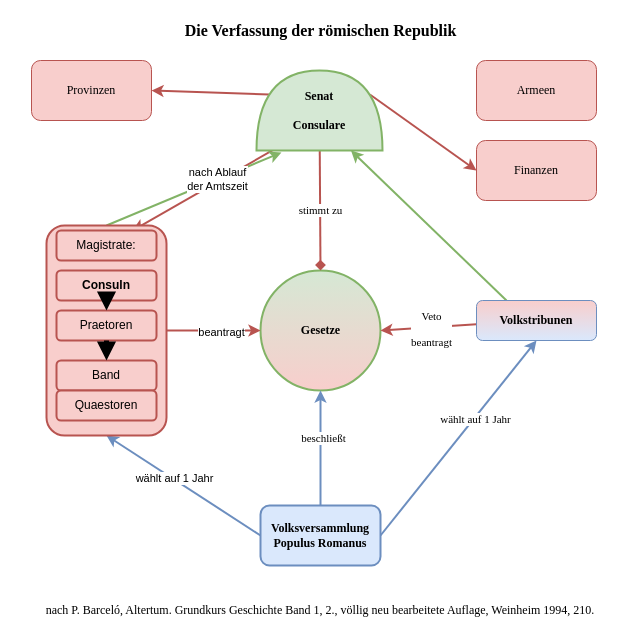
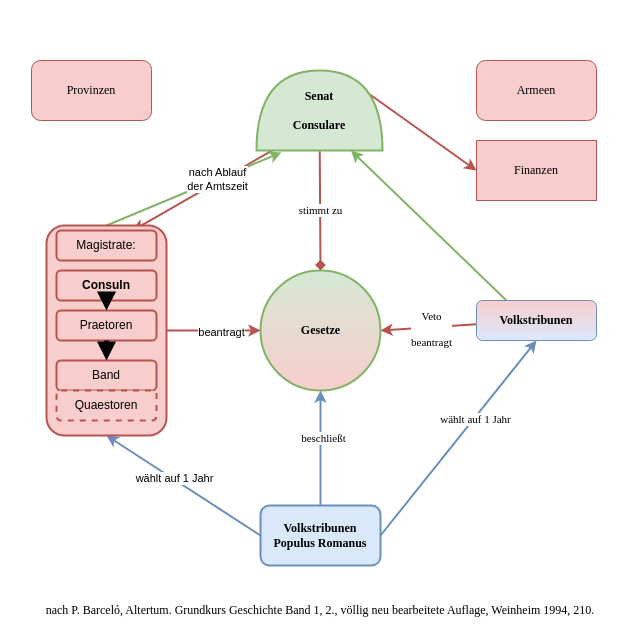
(321, 31) -> none
(215, 93) -> none
(537, 171) -> (537, 171)
(107, 406) -> (107, 406)
(321, 536) -> (321, 536)
